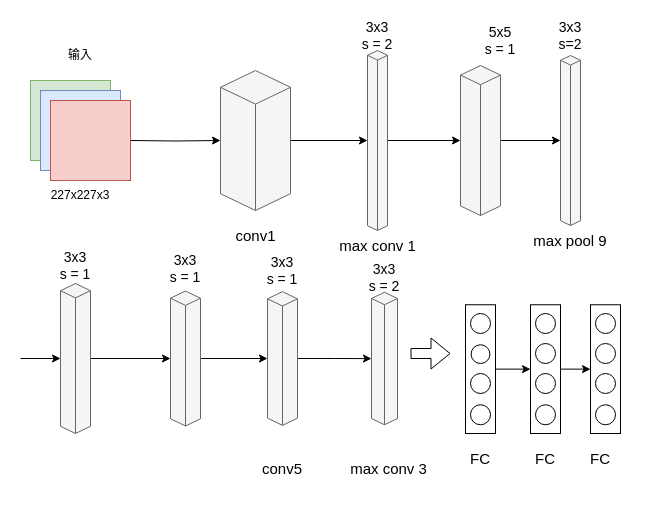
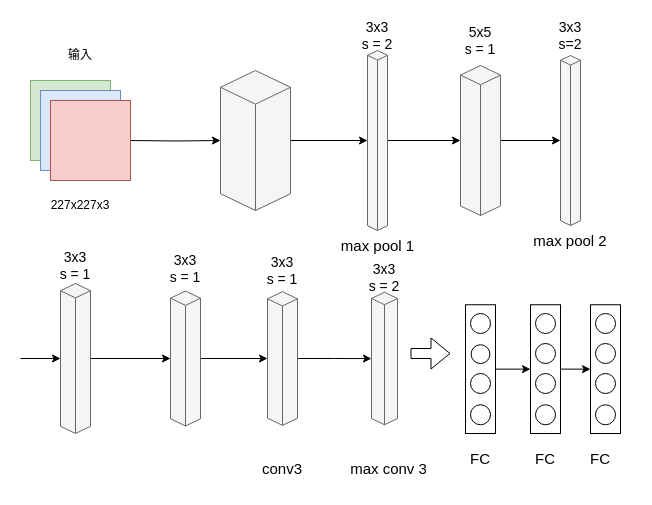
(501, 41) -> (481, 41)
(81, 196) -> (81, 206)
(256, 236) -> none
(571, 241) -> (571, 241)
(378, 246) -> (378, 246)
(283, 469) -> (283, 469)
